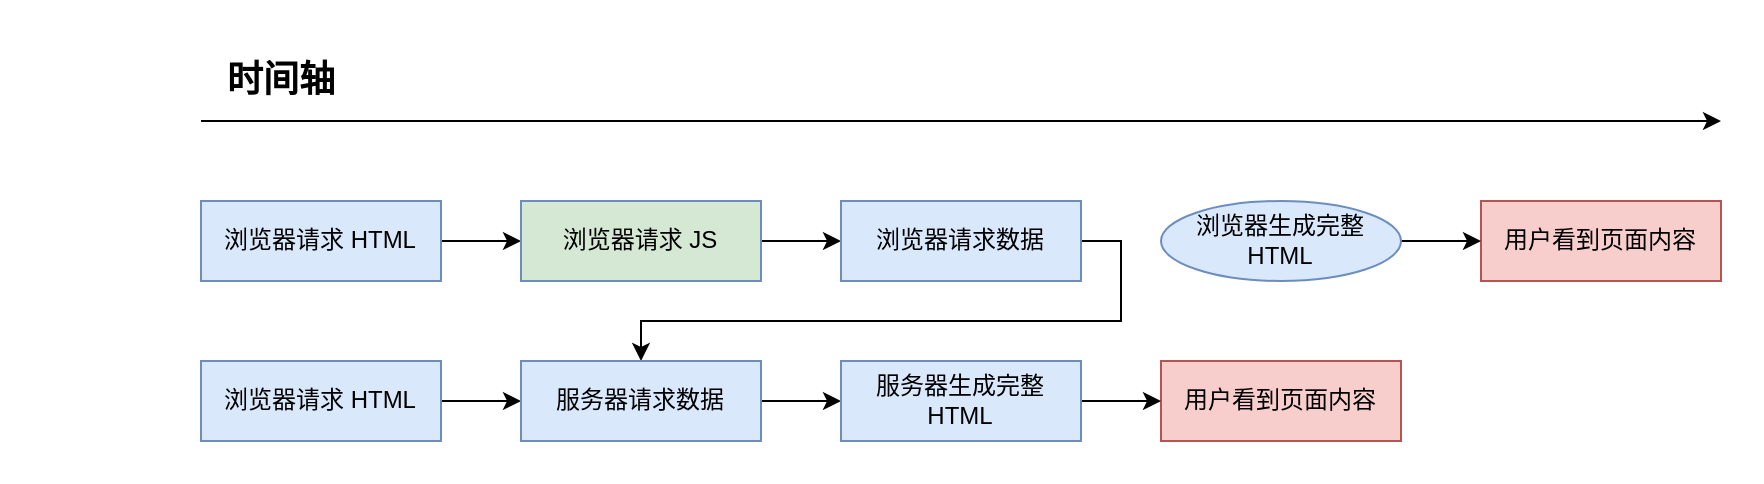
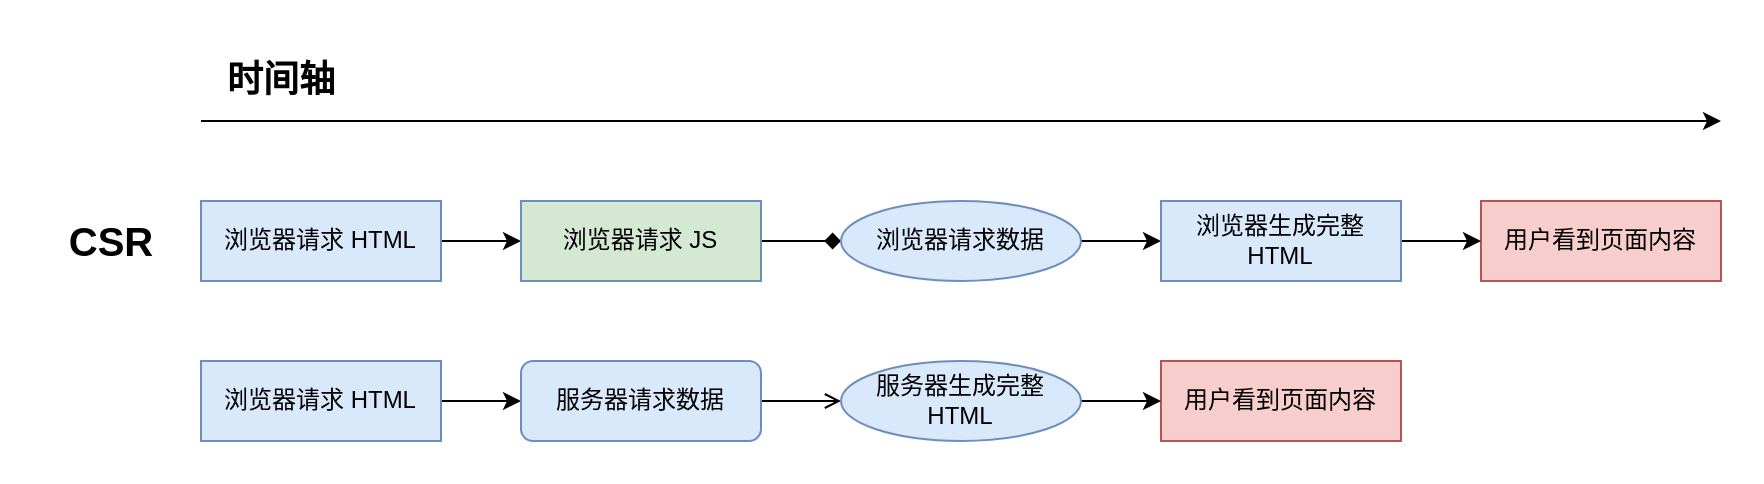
none -> (111, 241)
(825, 241) -> (824, 241)
(961, 241) -> (961, 241)
(1281, 241) -> (1281, 241)
(909, 321) -> (1133, 241)
(641, 401) -> (641, 401)
(826, 401) -> (828, 401)
(961, 401) -> (961, 401)
